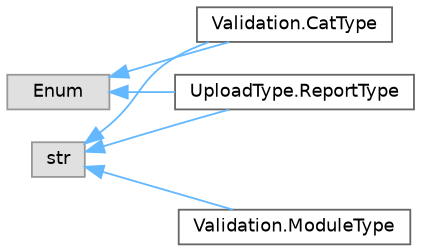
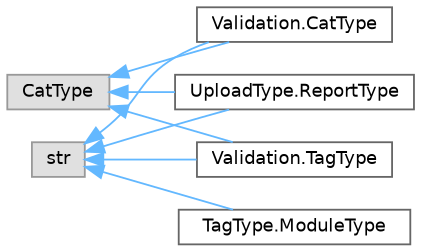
(58, 92) -> (58, 92)
none -> (295, 160)
(295, 227) -> (295, 227)
